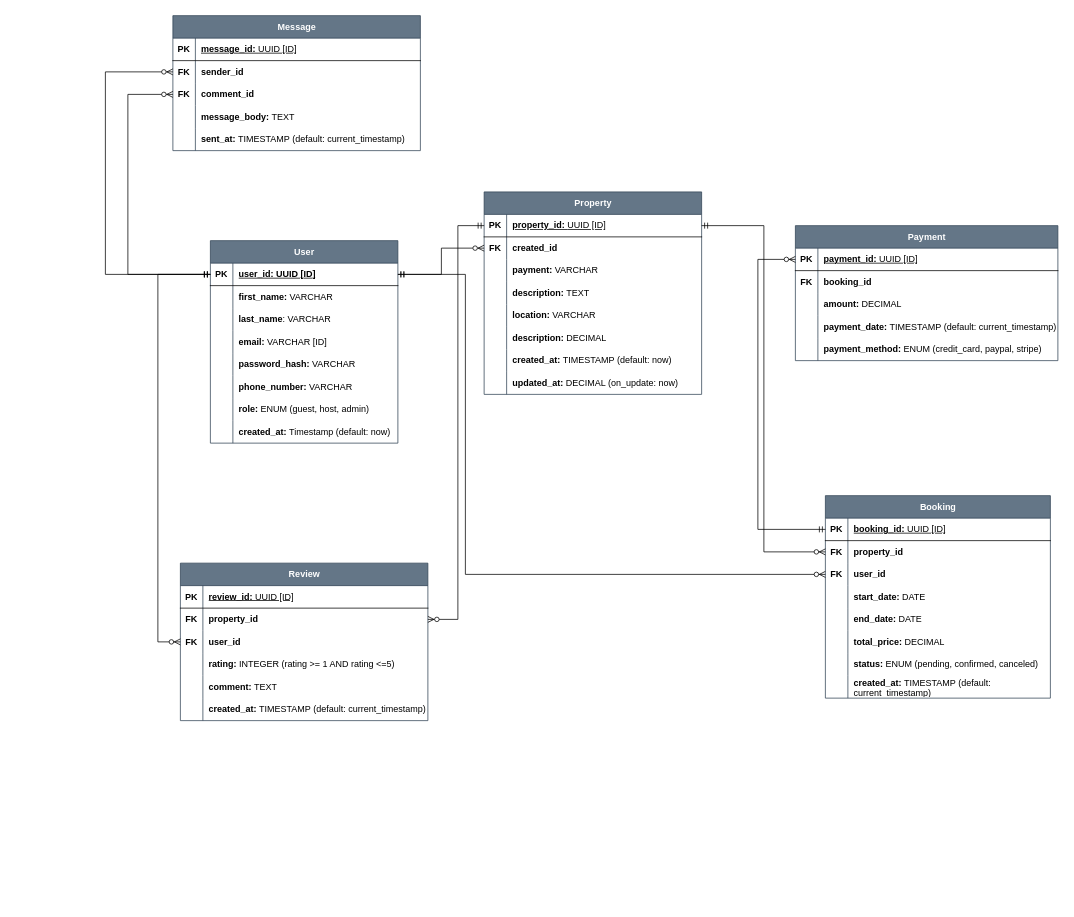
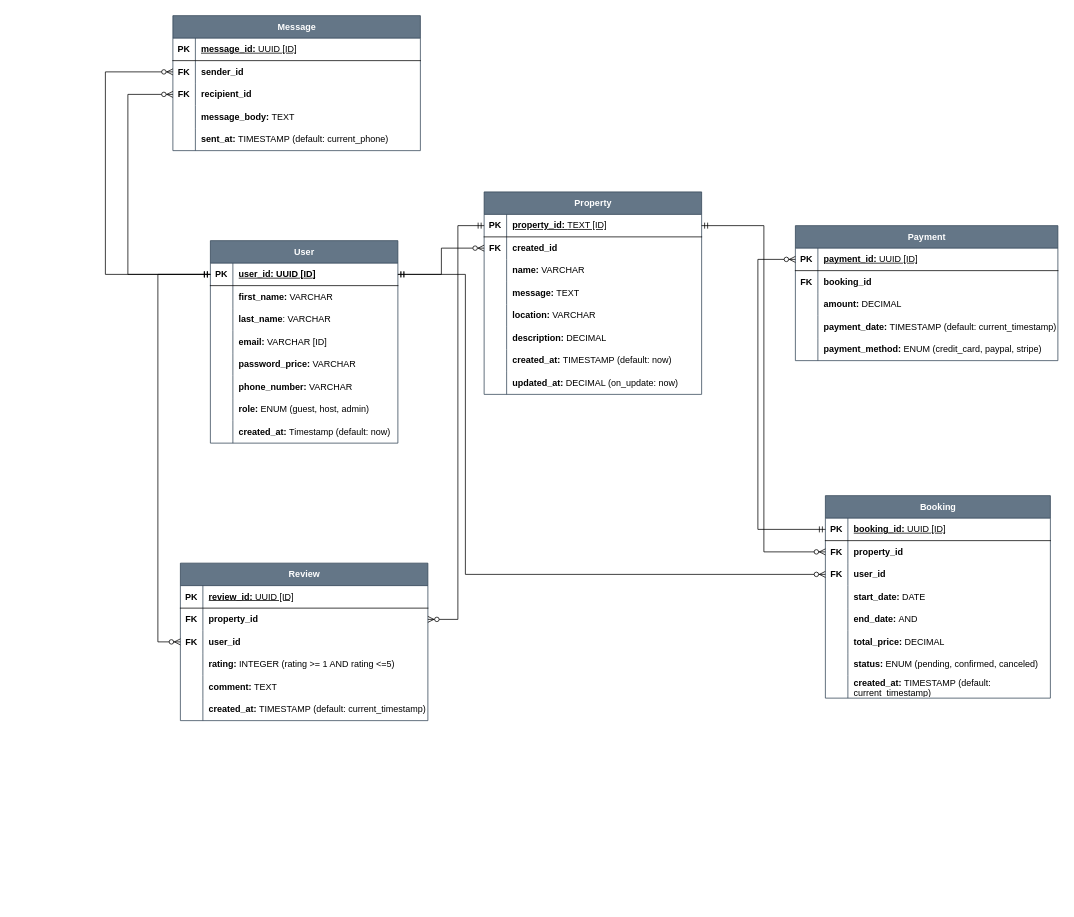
(225, 94) -> (228, 94)
(311, 139) -> (303, 139)
(563, 225) -> (563, 225)
(551, 270) -> (543, 270)
(551, 293) -> (543, 293)
(292, 364) -> (293, 364)
(887, 619) -> (884, 619)
